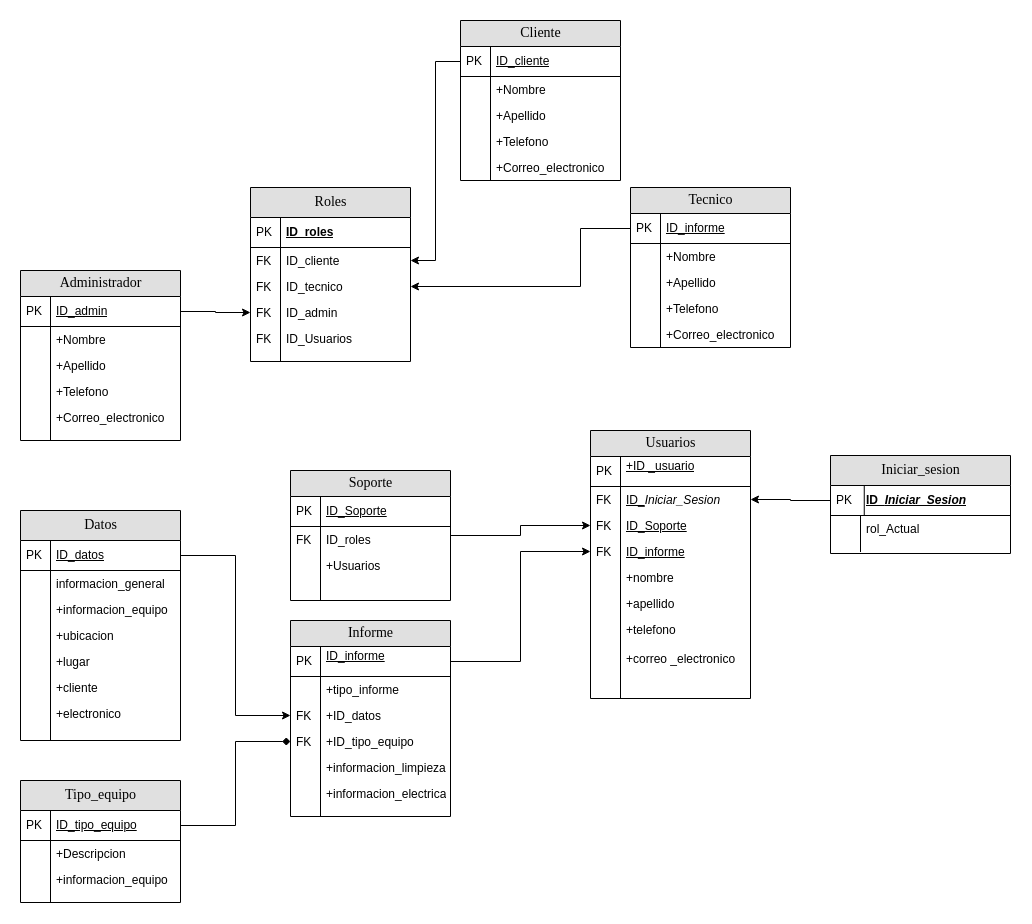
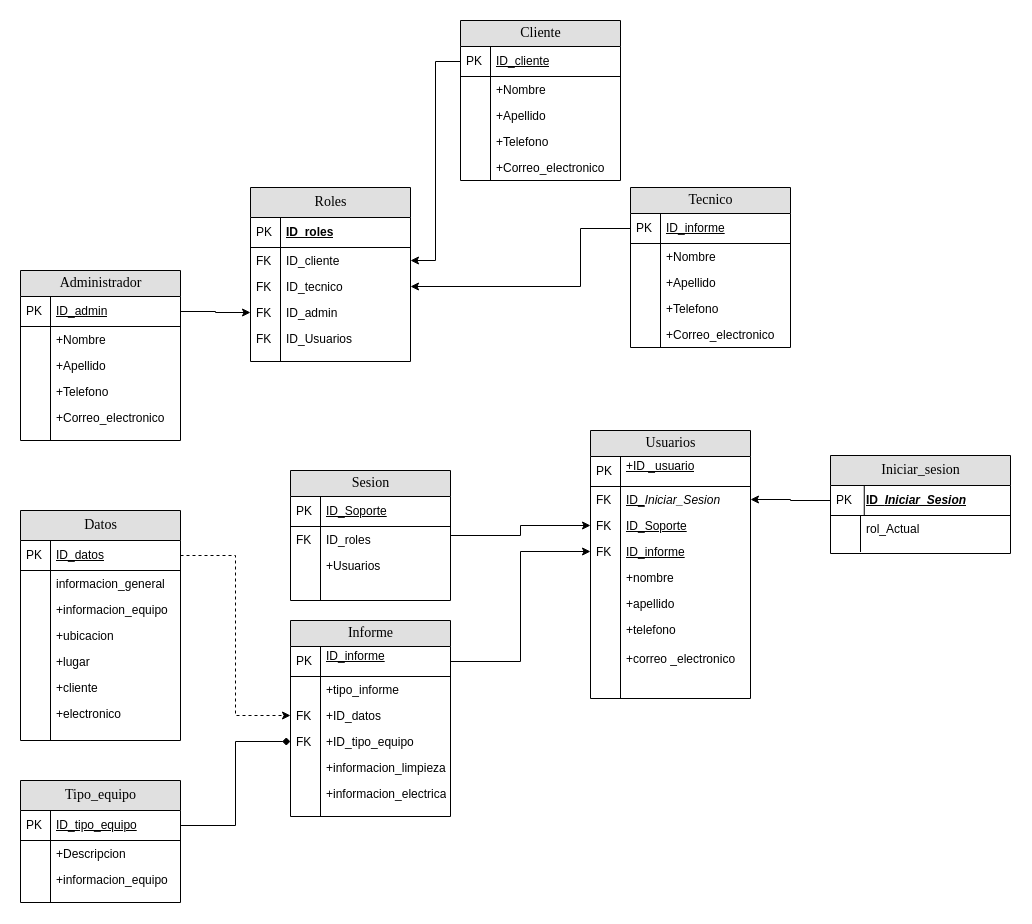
(371, 484) -> (371, 484)
(236, 633) -> (236, 633)
